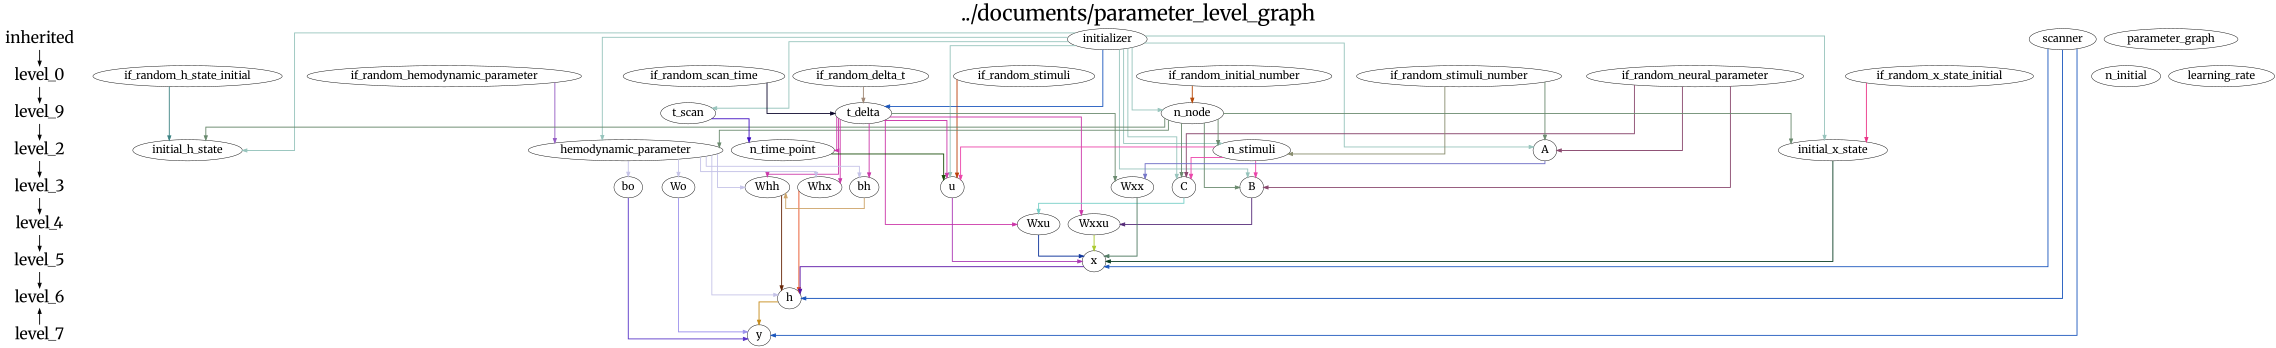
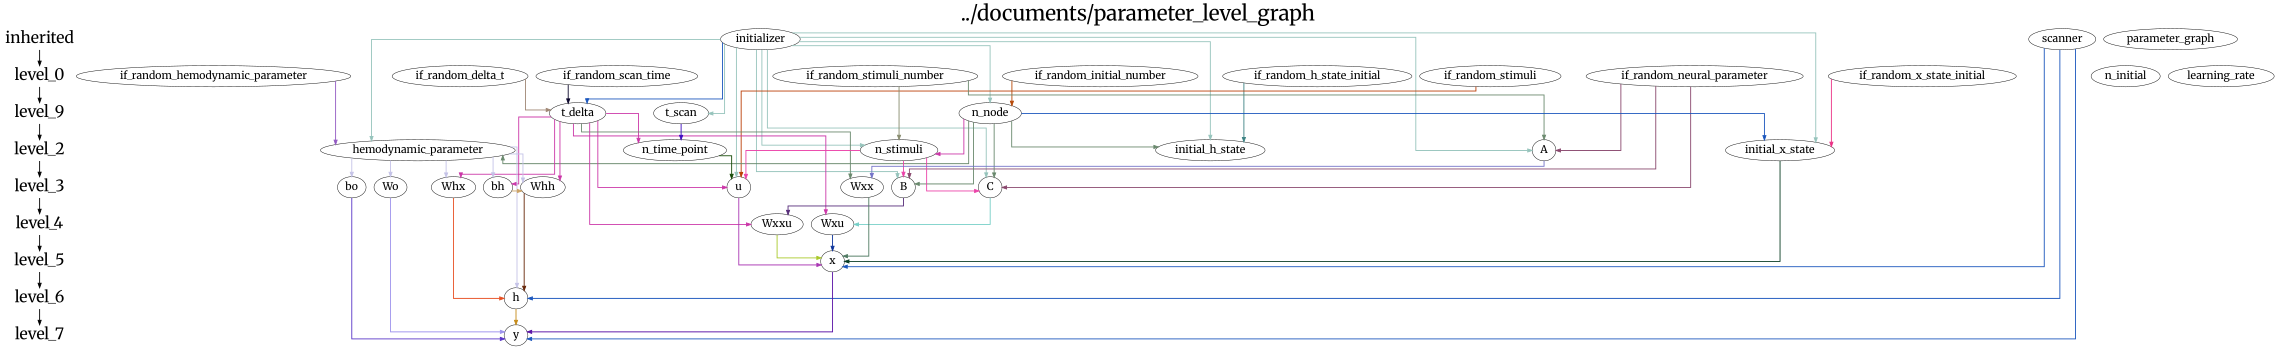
(1520, 113) -> (1404, 113)
(1218, 130) -> (964, 148)
(931, 267) -> (712, 332)
(40, 319) -> (40, 315)
